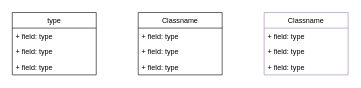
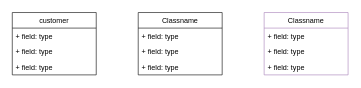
(54, 20) -> (54, 20)
